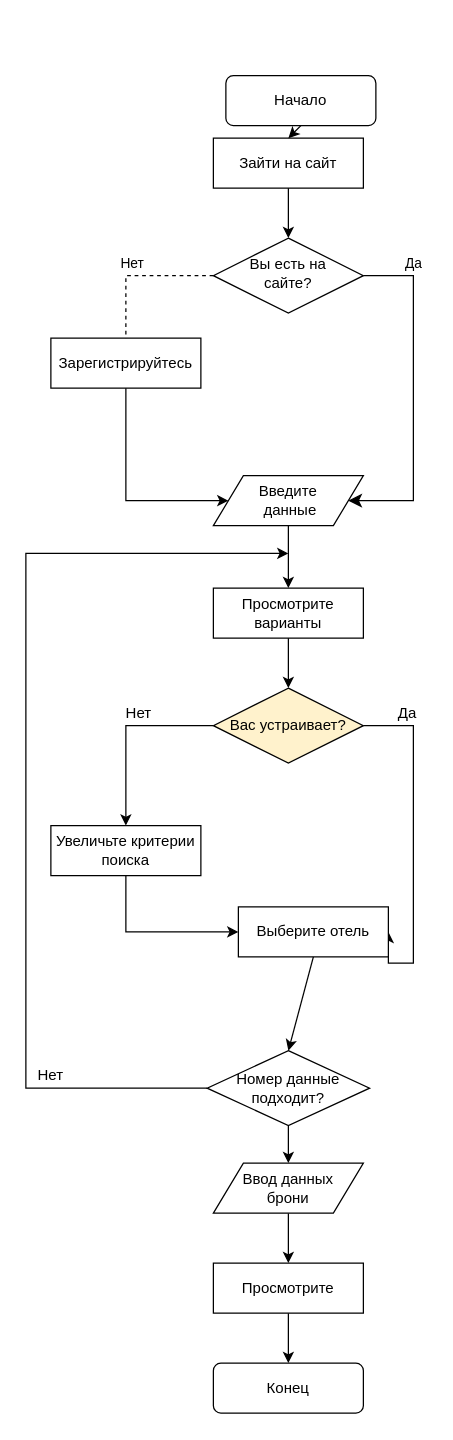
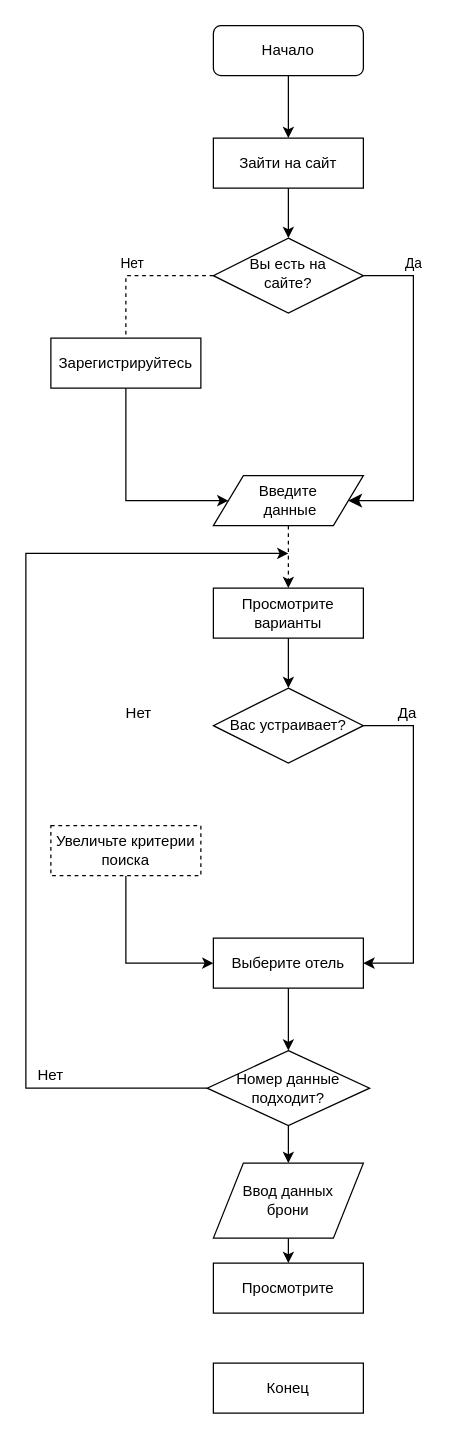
(301, 101) -> (288, 51)
(288, 553) -> (288, 553)
(288, 726) -> (288, 726)
(126, 728) -> none
(126, 851) -> (126, 851)
(313, 932) -> (288, 963)
(288, 1188) -> (288, 1201)
(288, 1334) -> none
(288, 1388) -> (288, 1388)
